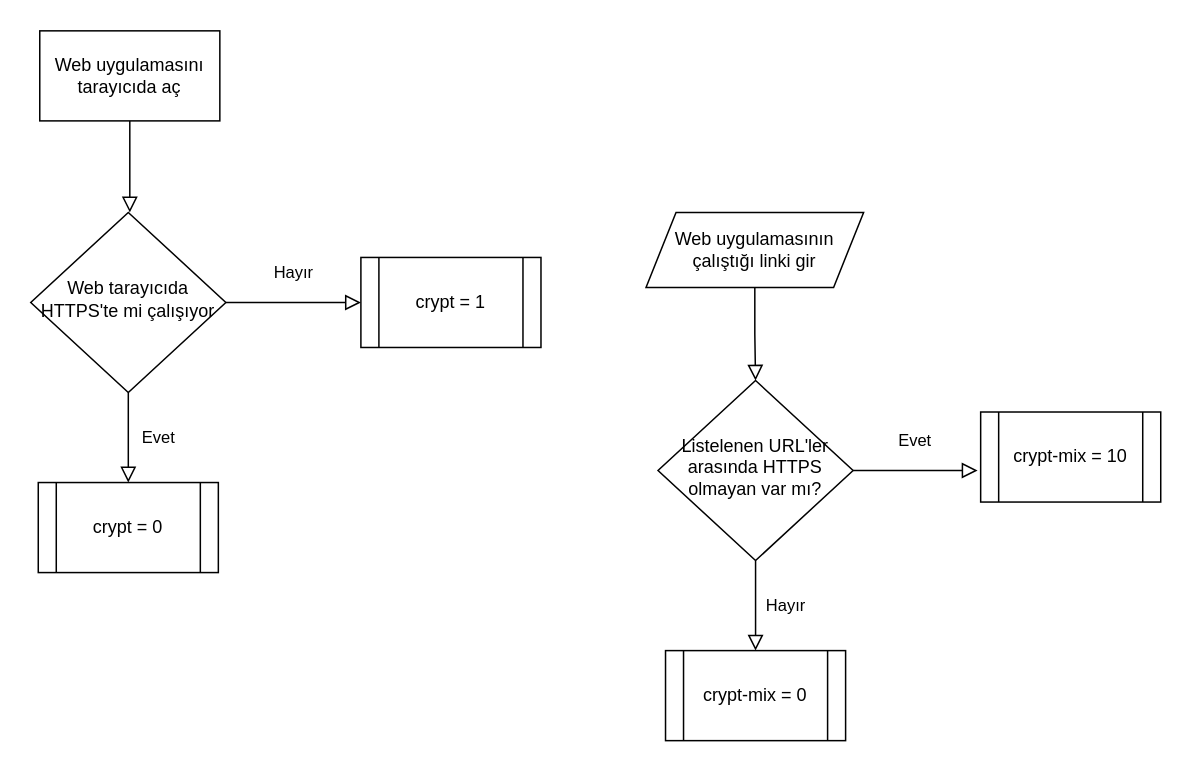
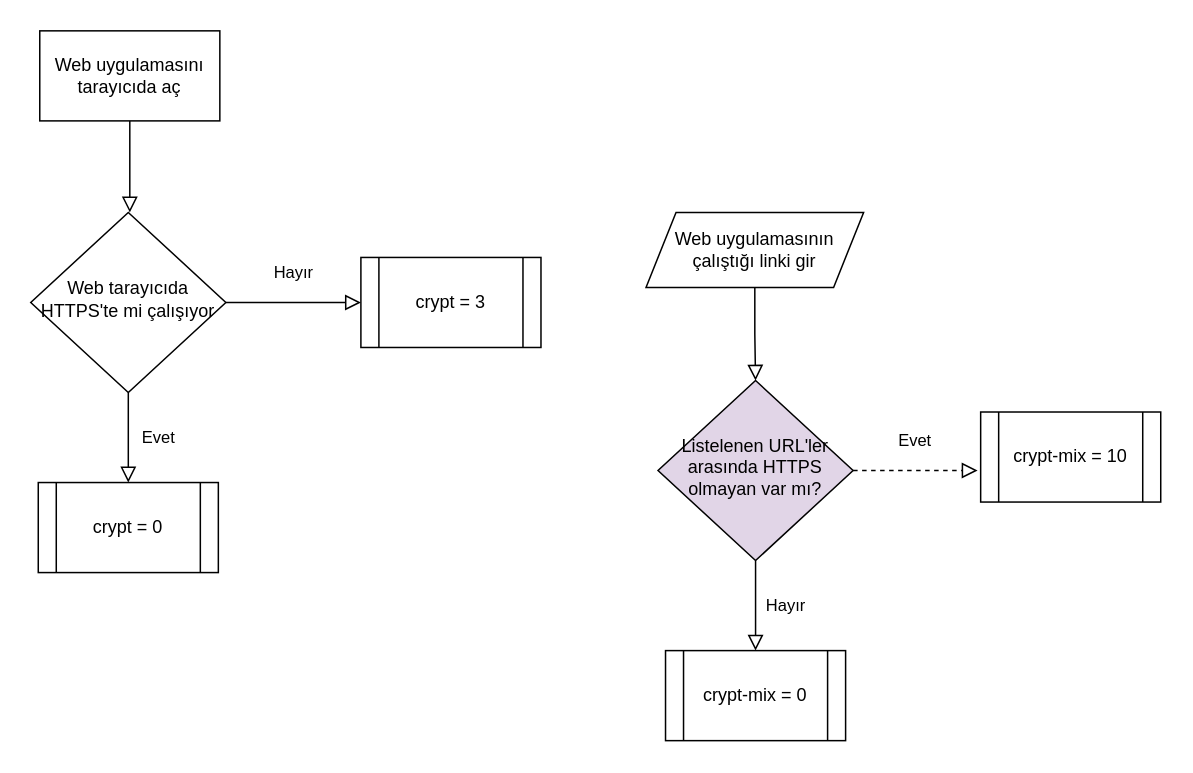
(451, 302) -> (451, 302)
(755, 470) -> (755, 470)
(908, 470) -> (908, 470)
